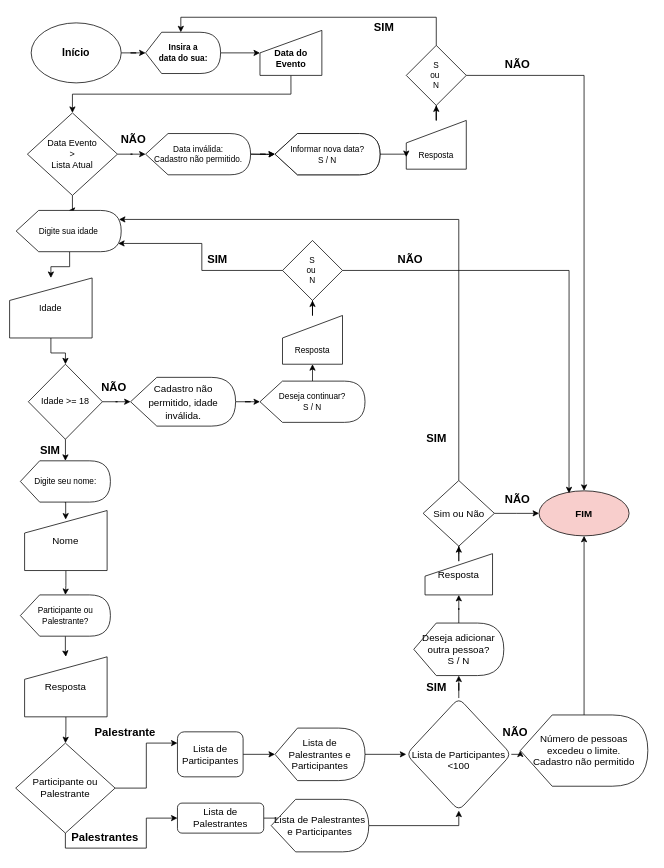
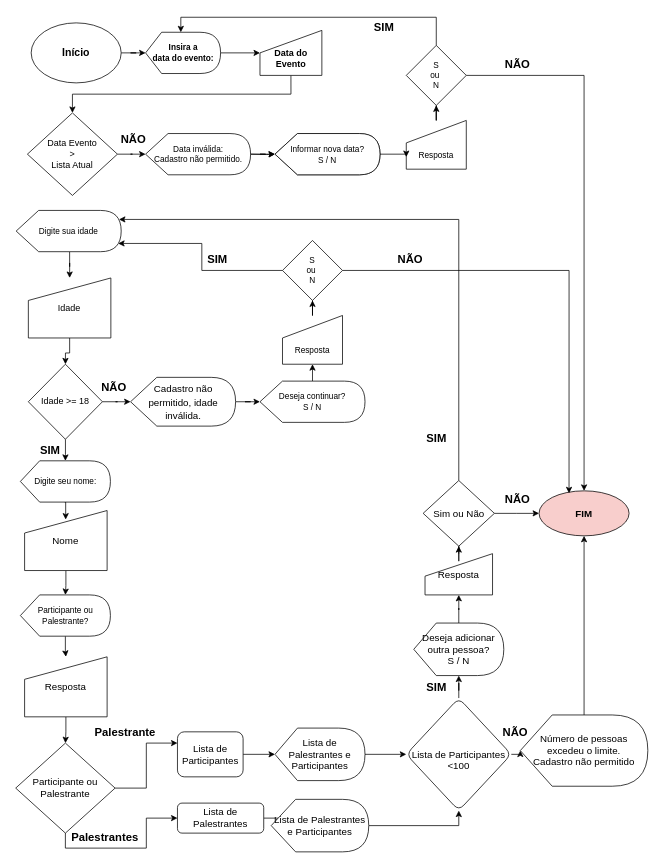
(183, 53) -> (183, 53)
(72, 203) -> none
(51, 308) -> (70, 308)
